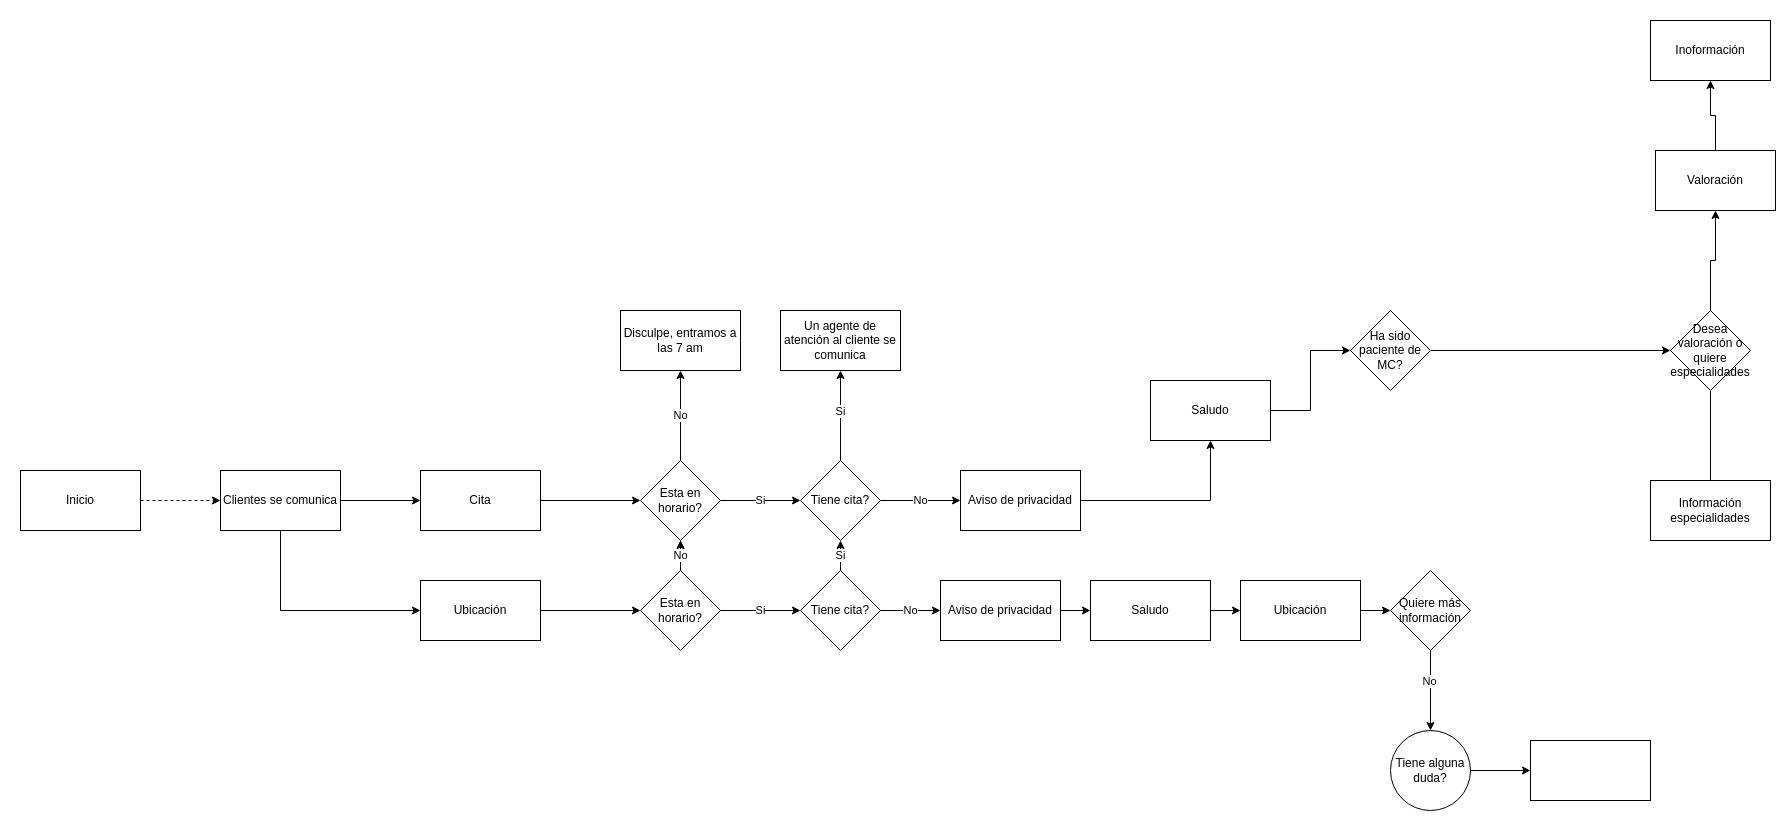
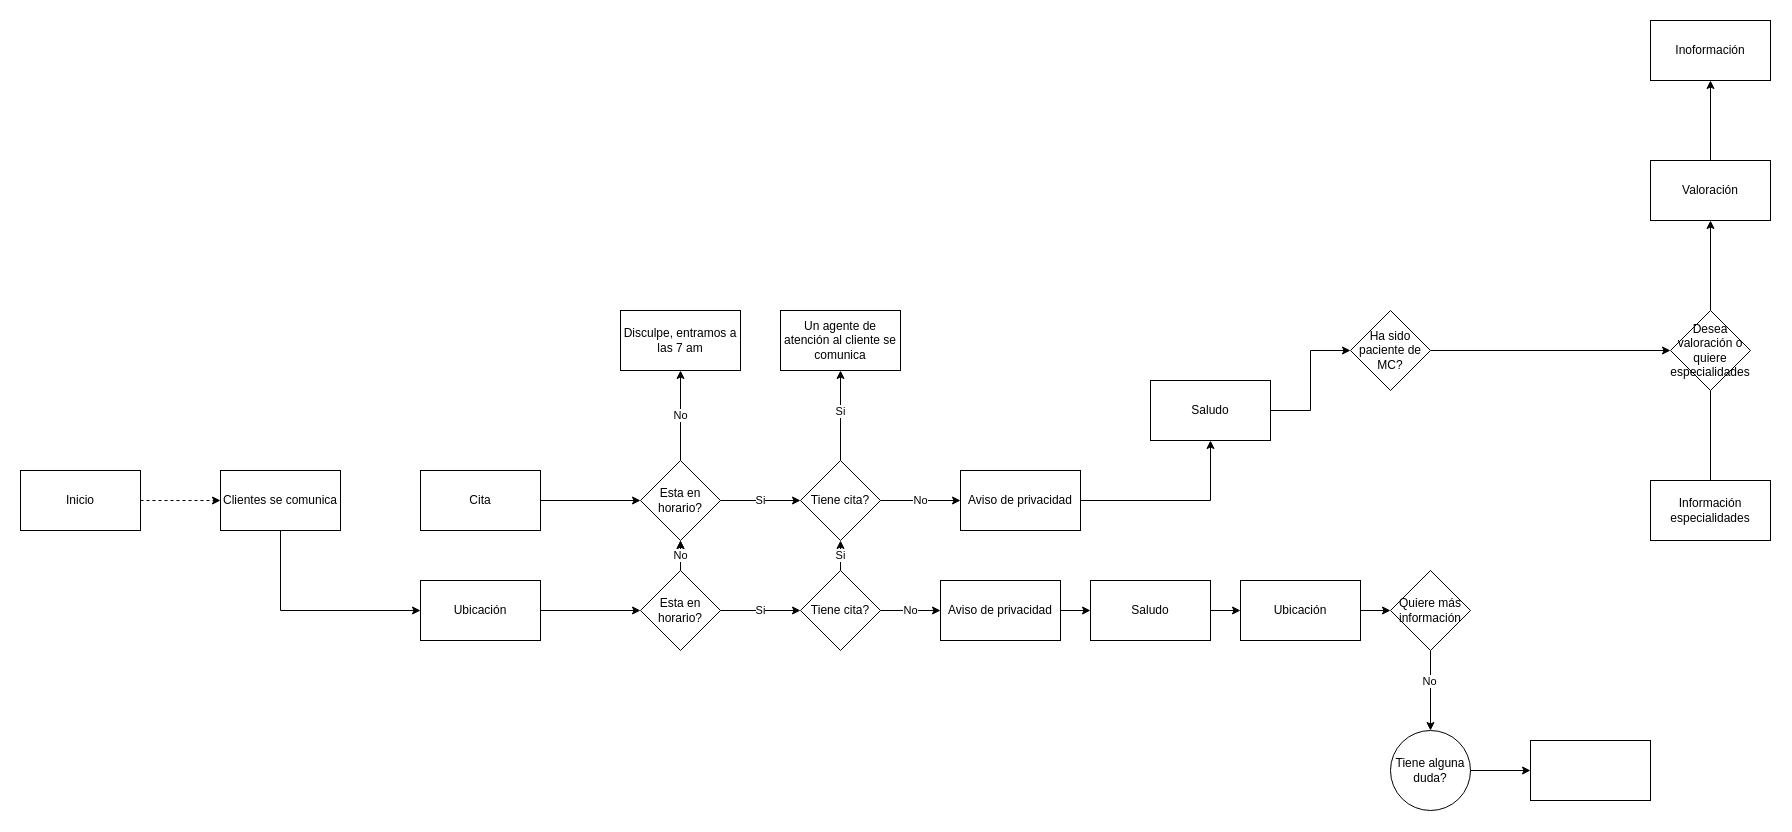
(1716, 181) -> (1711, 191)
(377, 501) -> none
